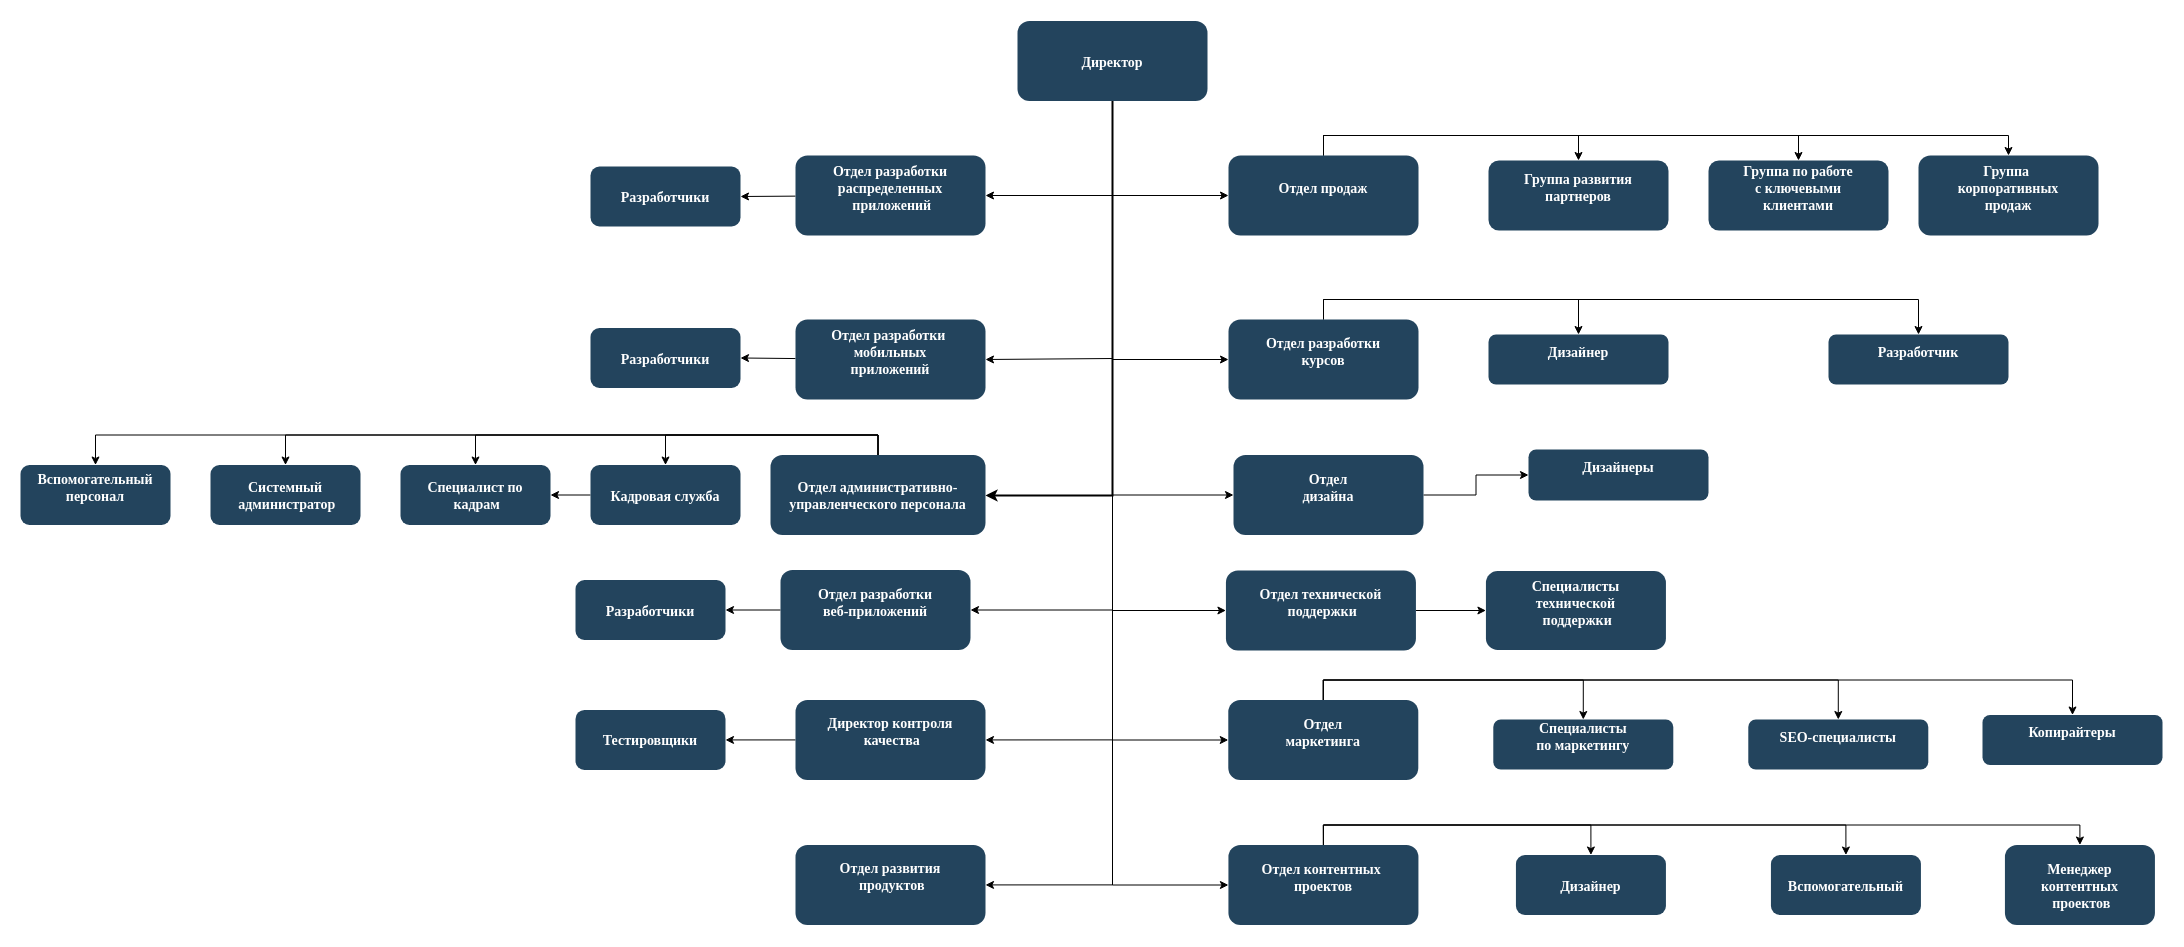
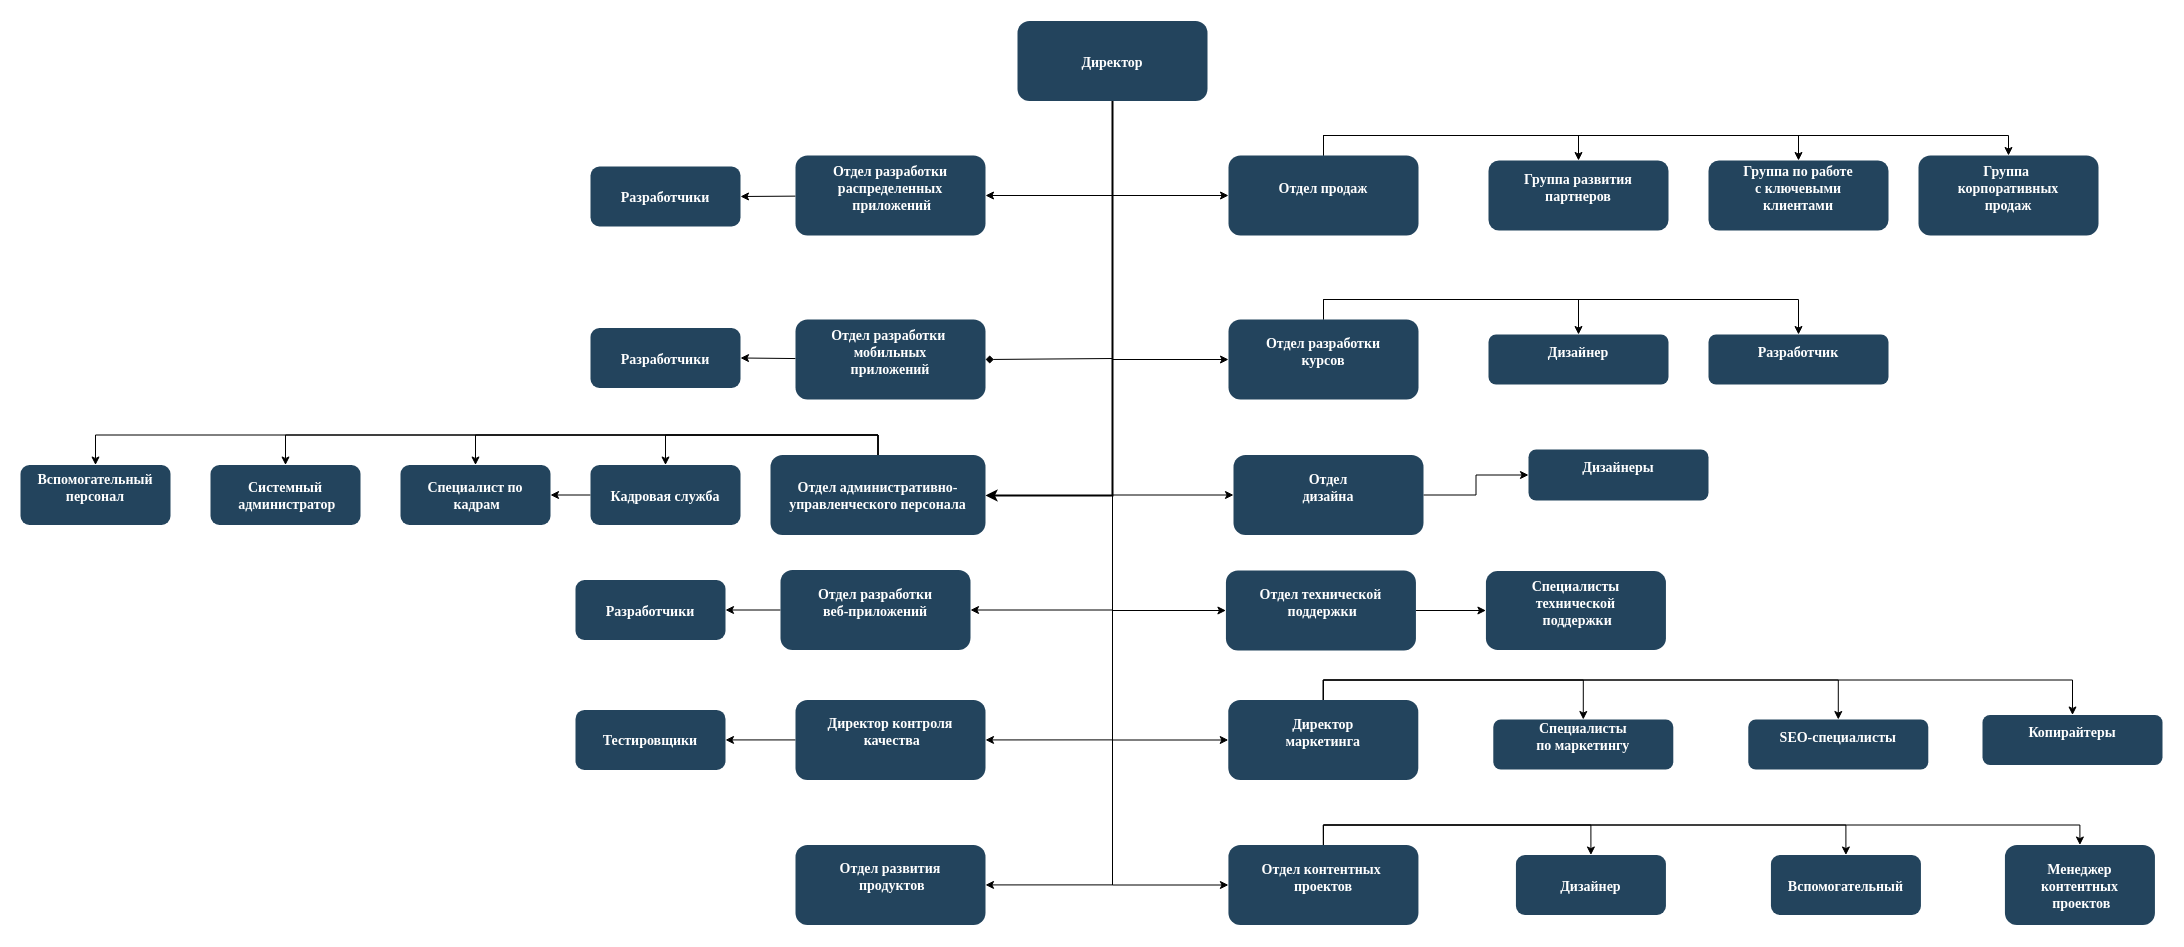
(993, 359) -> (994, 359)
(1919, 360) -> (1799, 360)
(1323, 724) -> (1323, 724)
